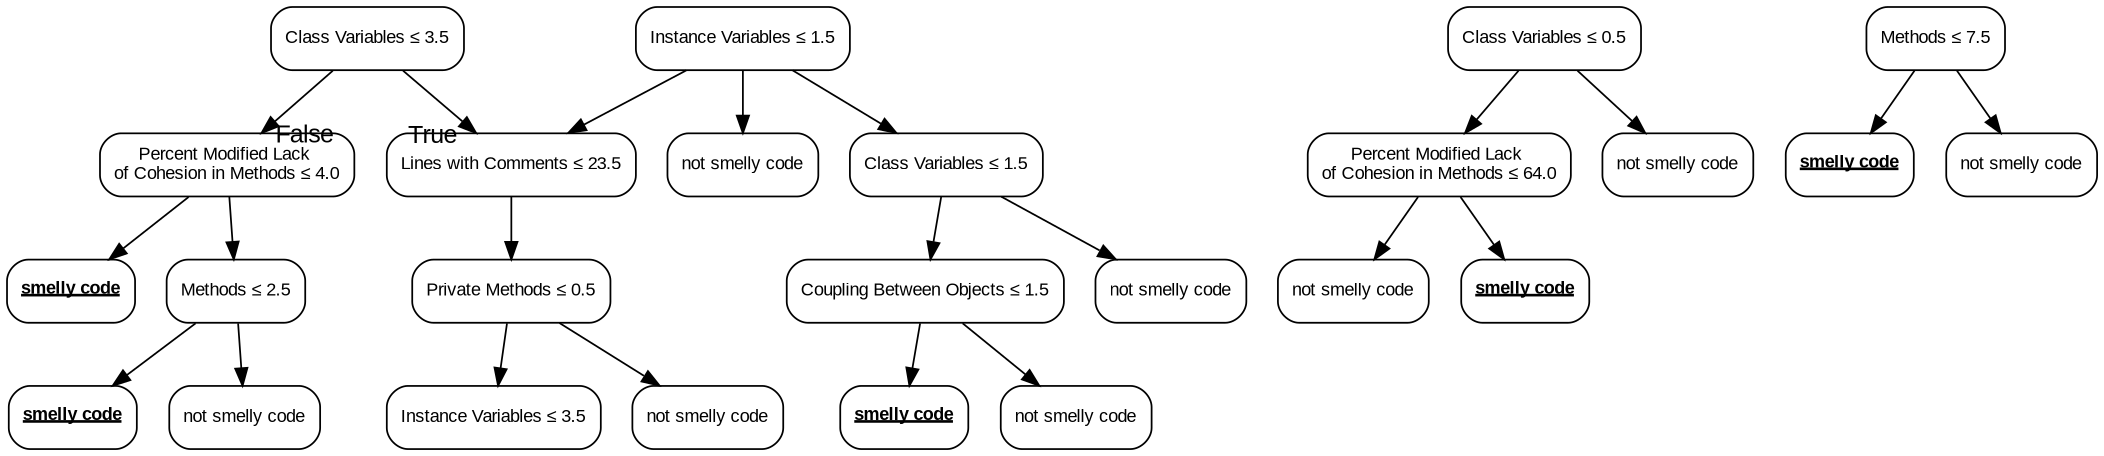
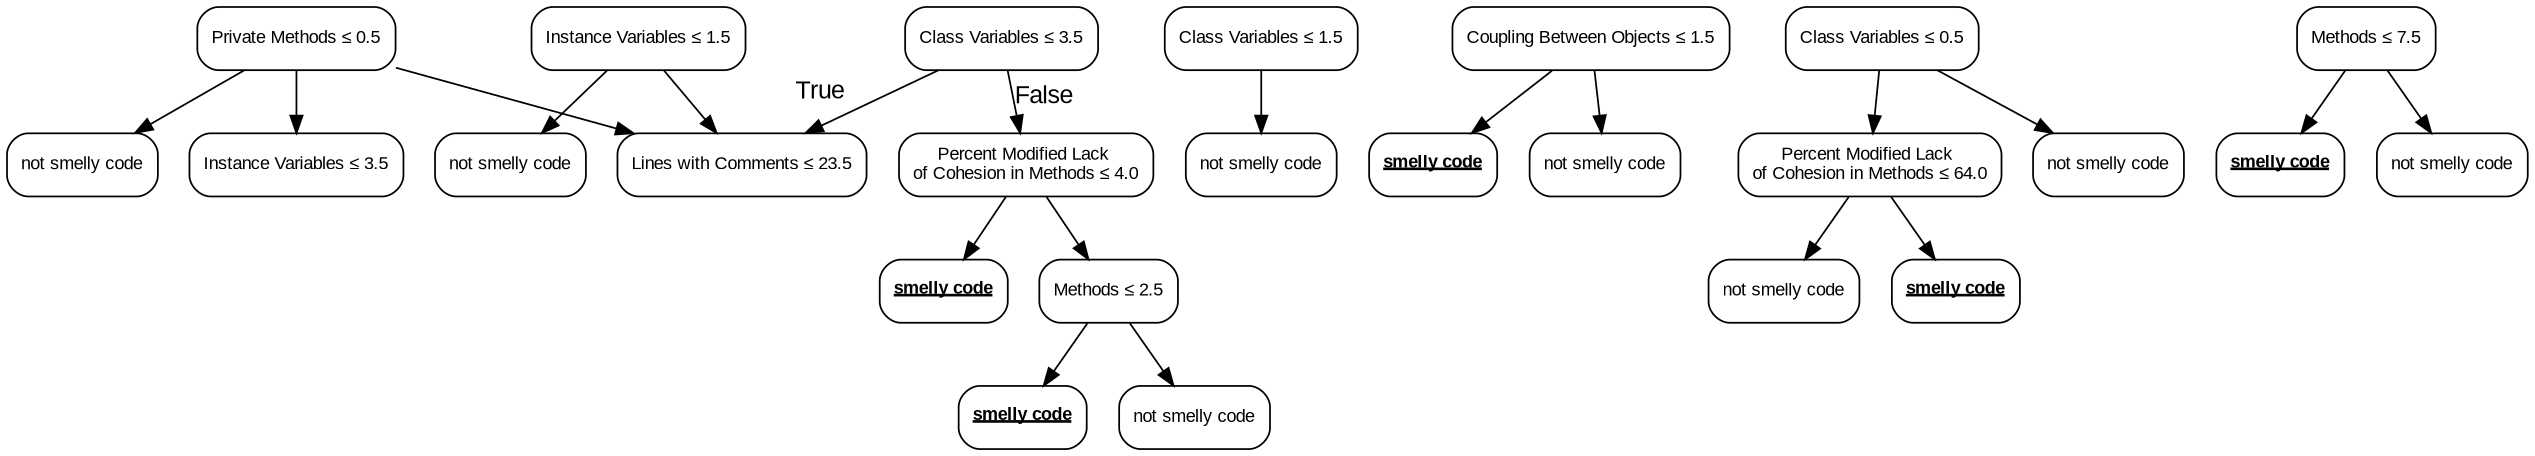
(837, 97) -> none
(511, 219) -> (506, 98)
(937, 219) -> none
